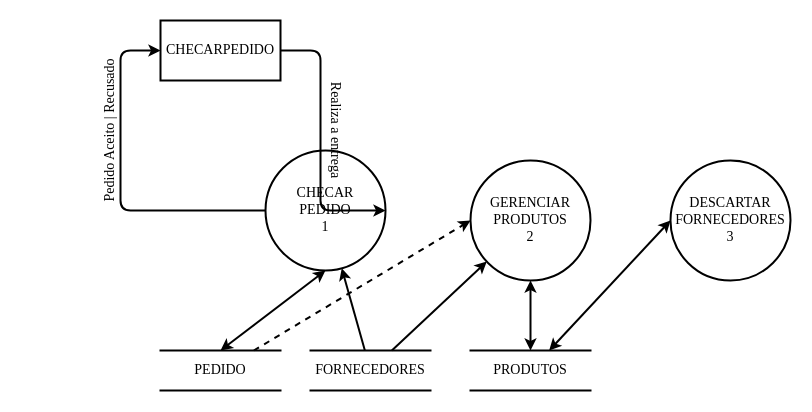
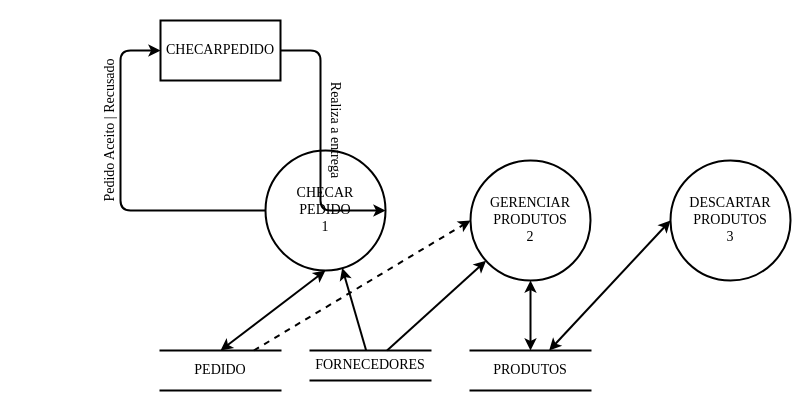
(731, 221) -> (731, 221)
(371, 371) -> (371, 366)
